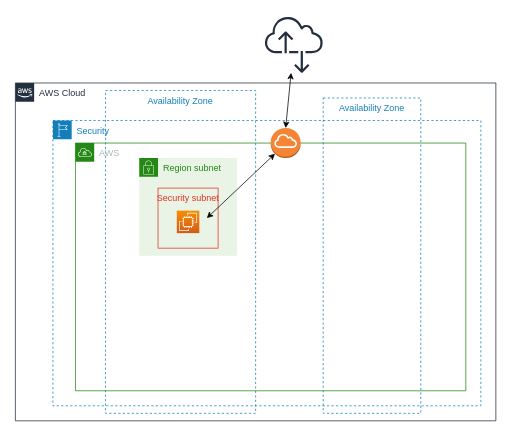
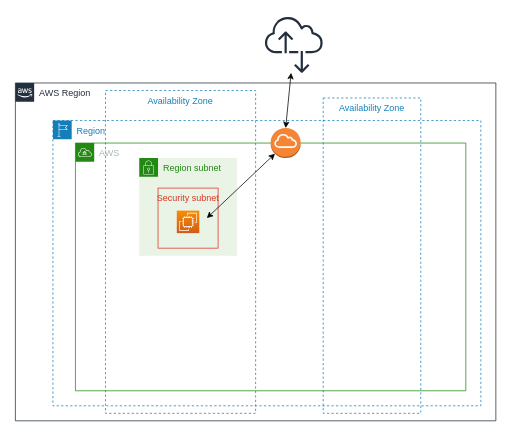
(60, 94) -> (62, 94)
(96, 131) -> (91, 131)
